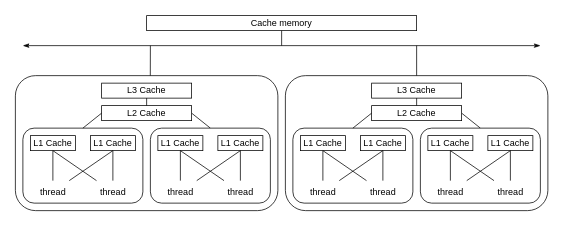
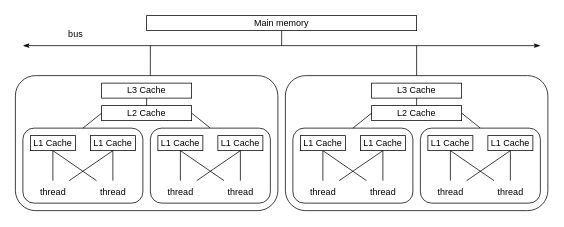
(282, 23) -> (282, 23)
none -> (75, 34)
